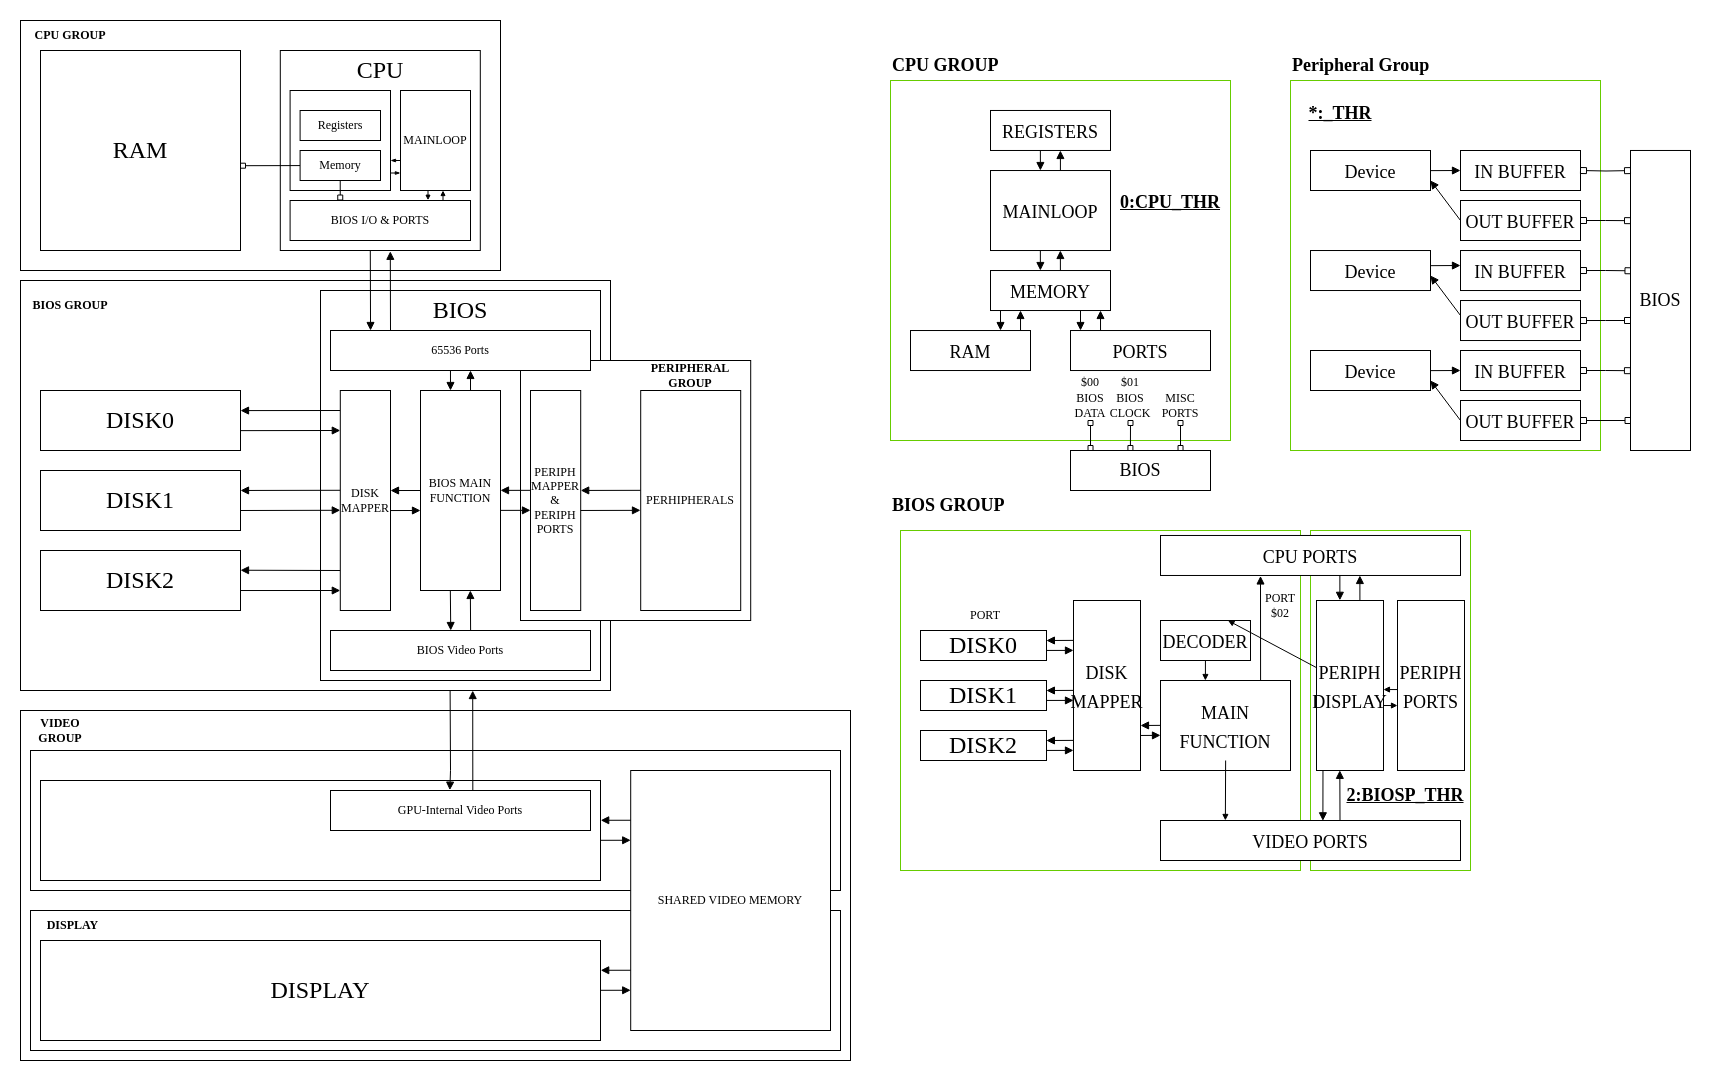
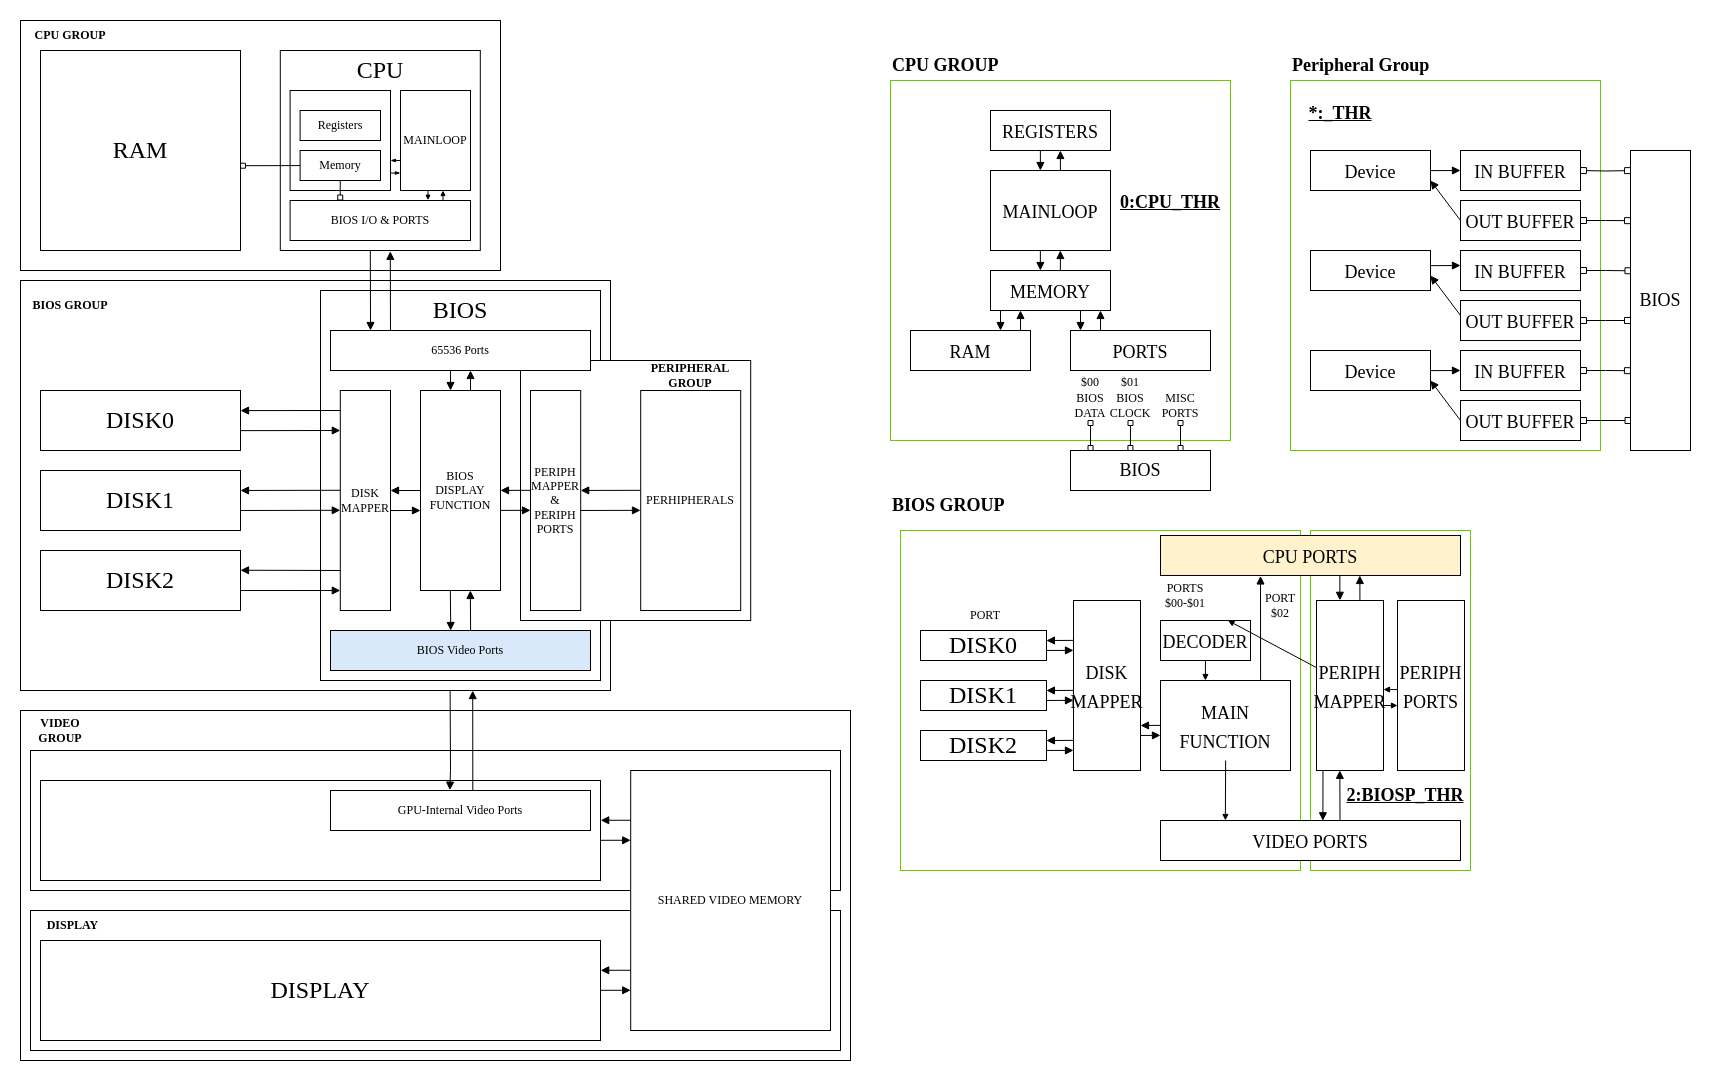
(461, 491) -> (461, 491)
(1311, 555) -> (1311, 555)
none -> (1186, 596)
(461, 651) -> (461, 651)
(1350, 686) -> (1350, 686)
